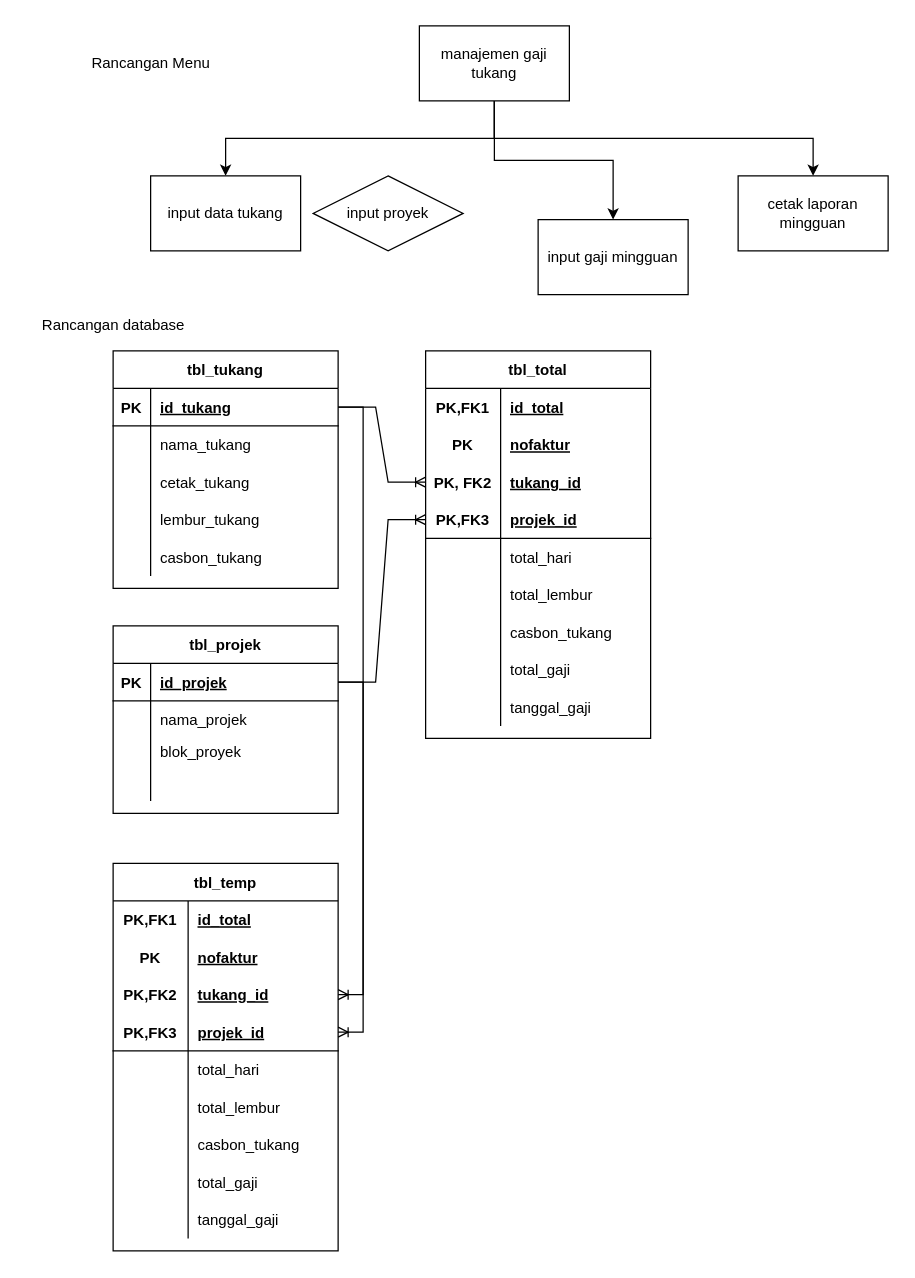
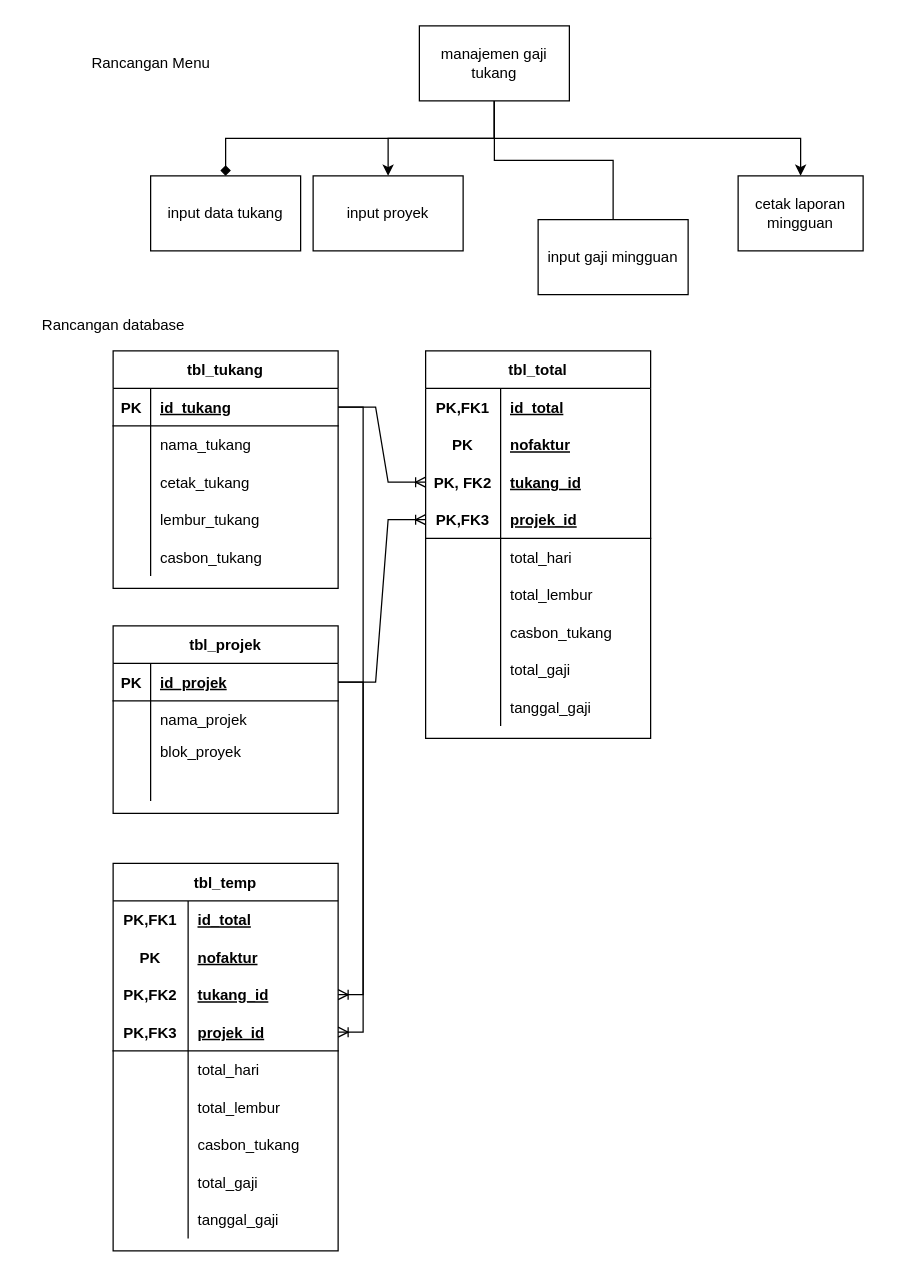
none -> (388, 153)
(226, 166) -> (226, 165)
(613, 209) -> (613, 213)
(388, 213) -> (388, 213)
(813, 213) -> (801, 213)
